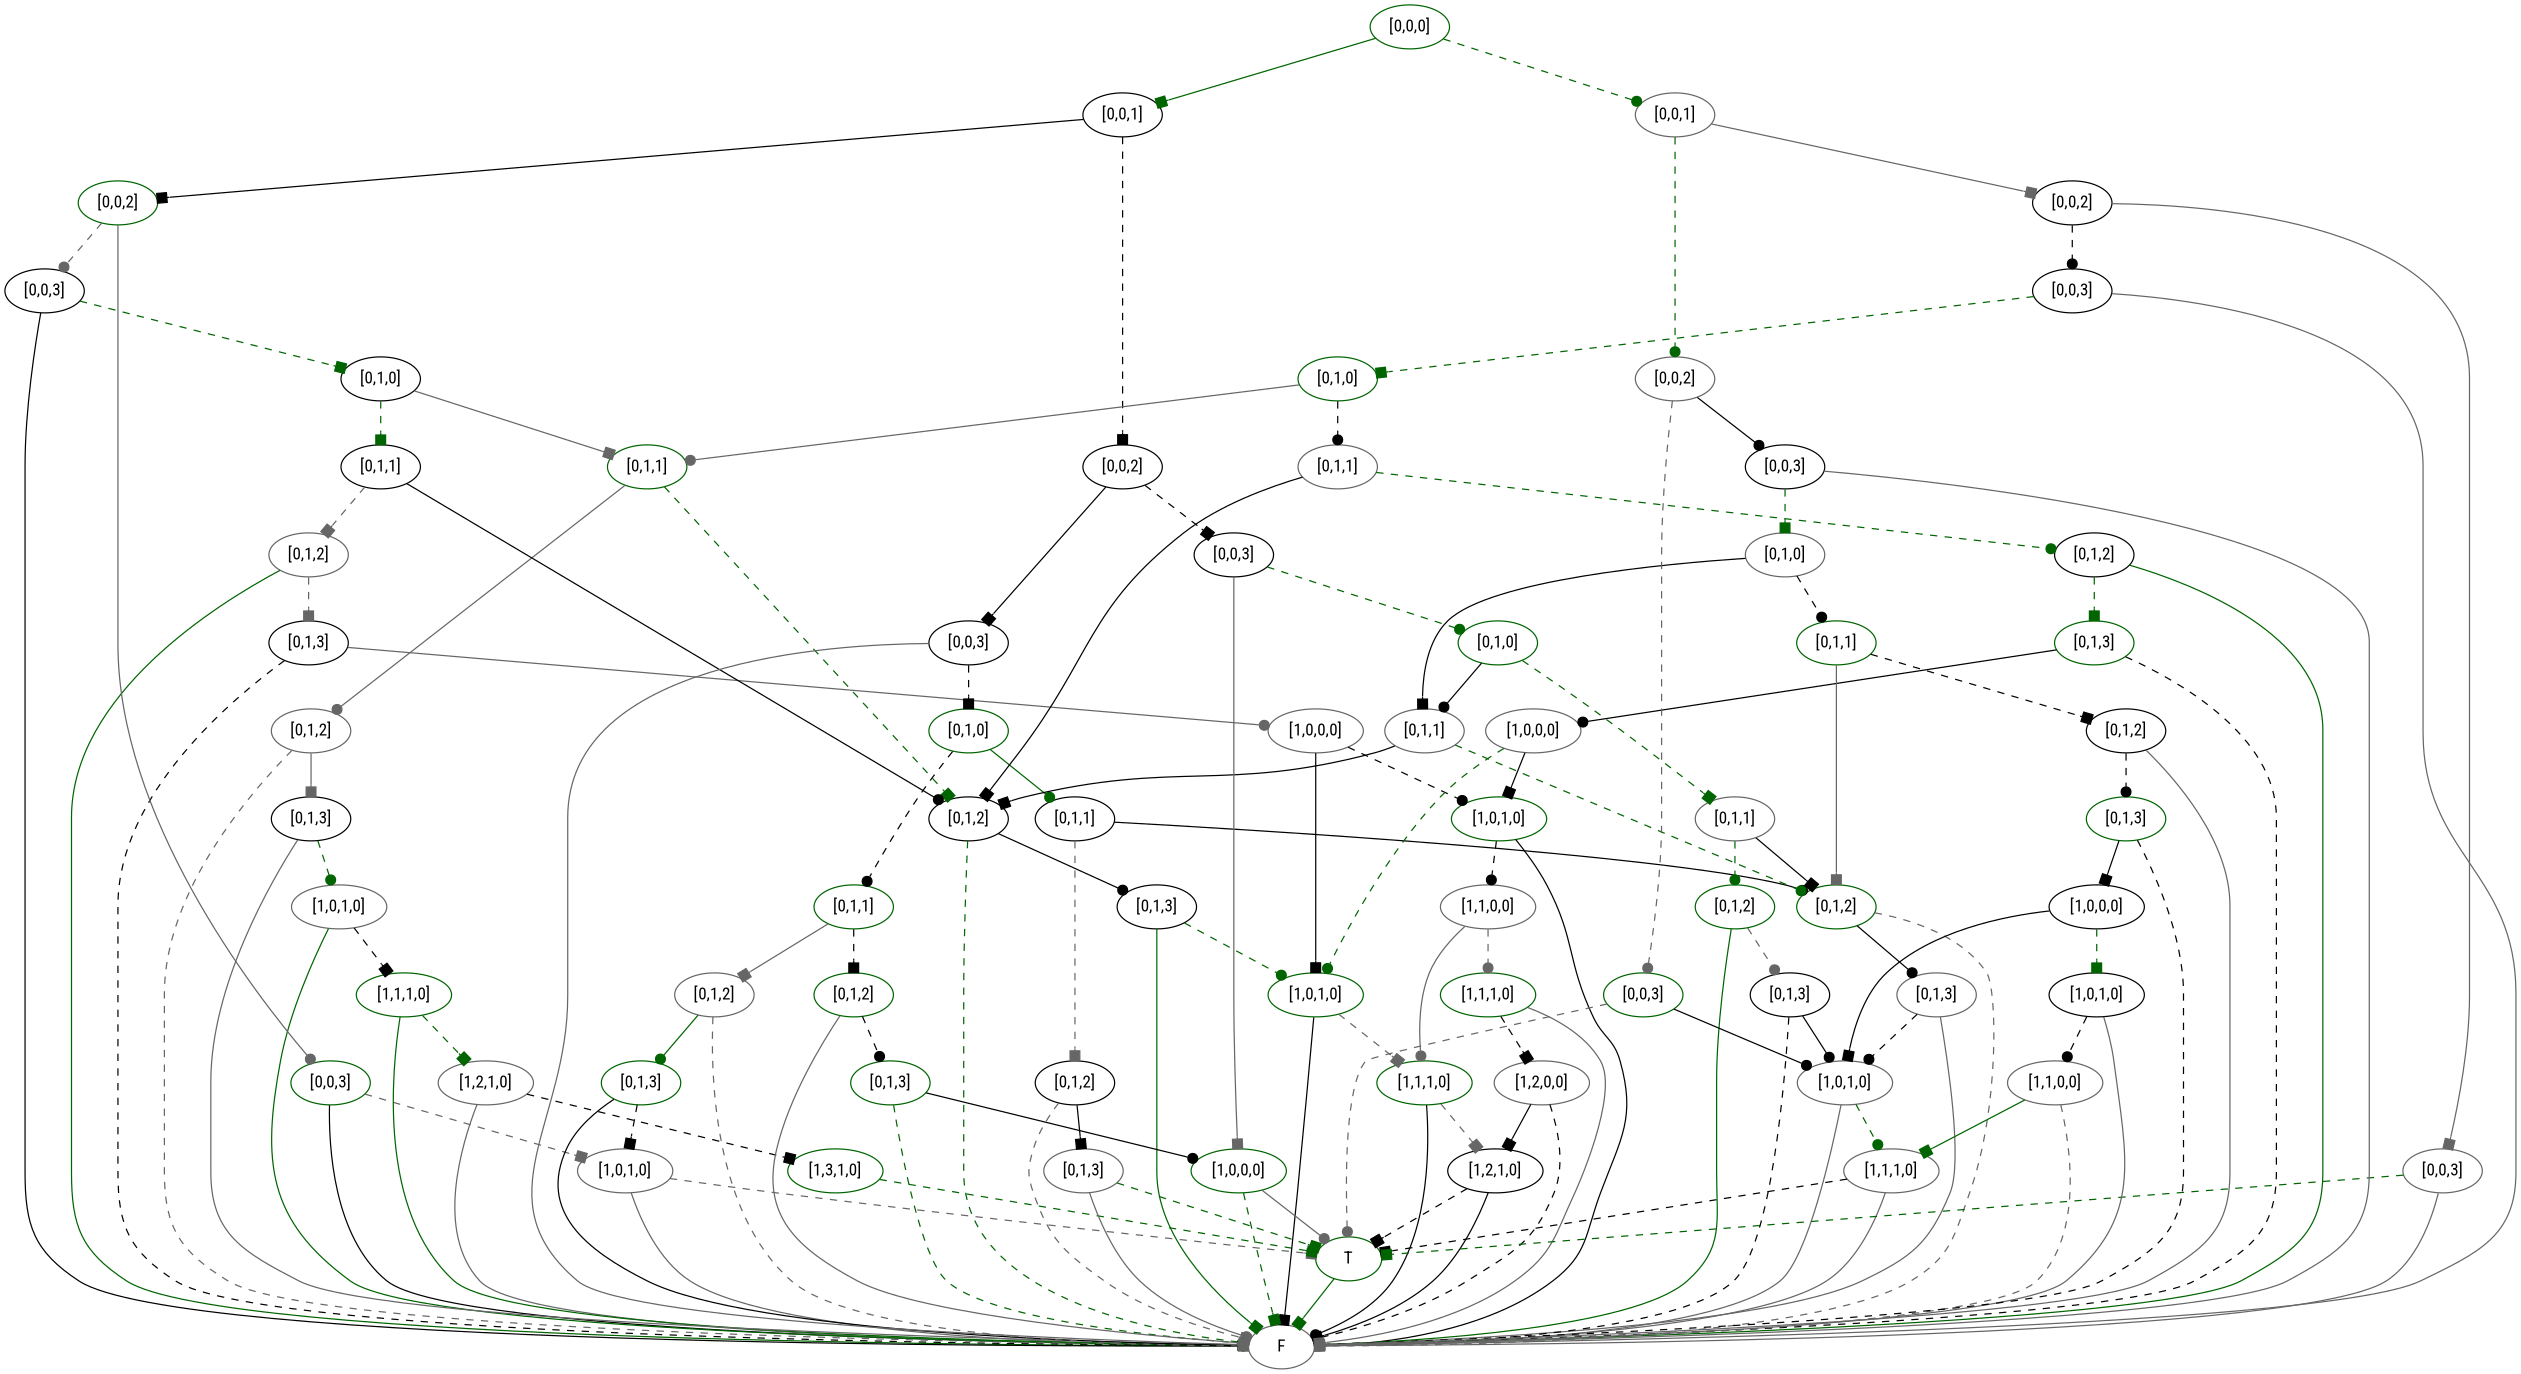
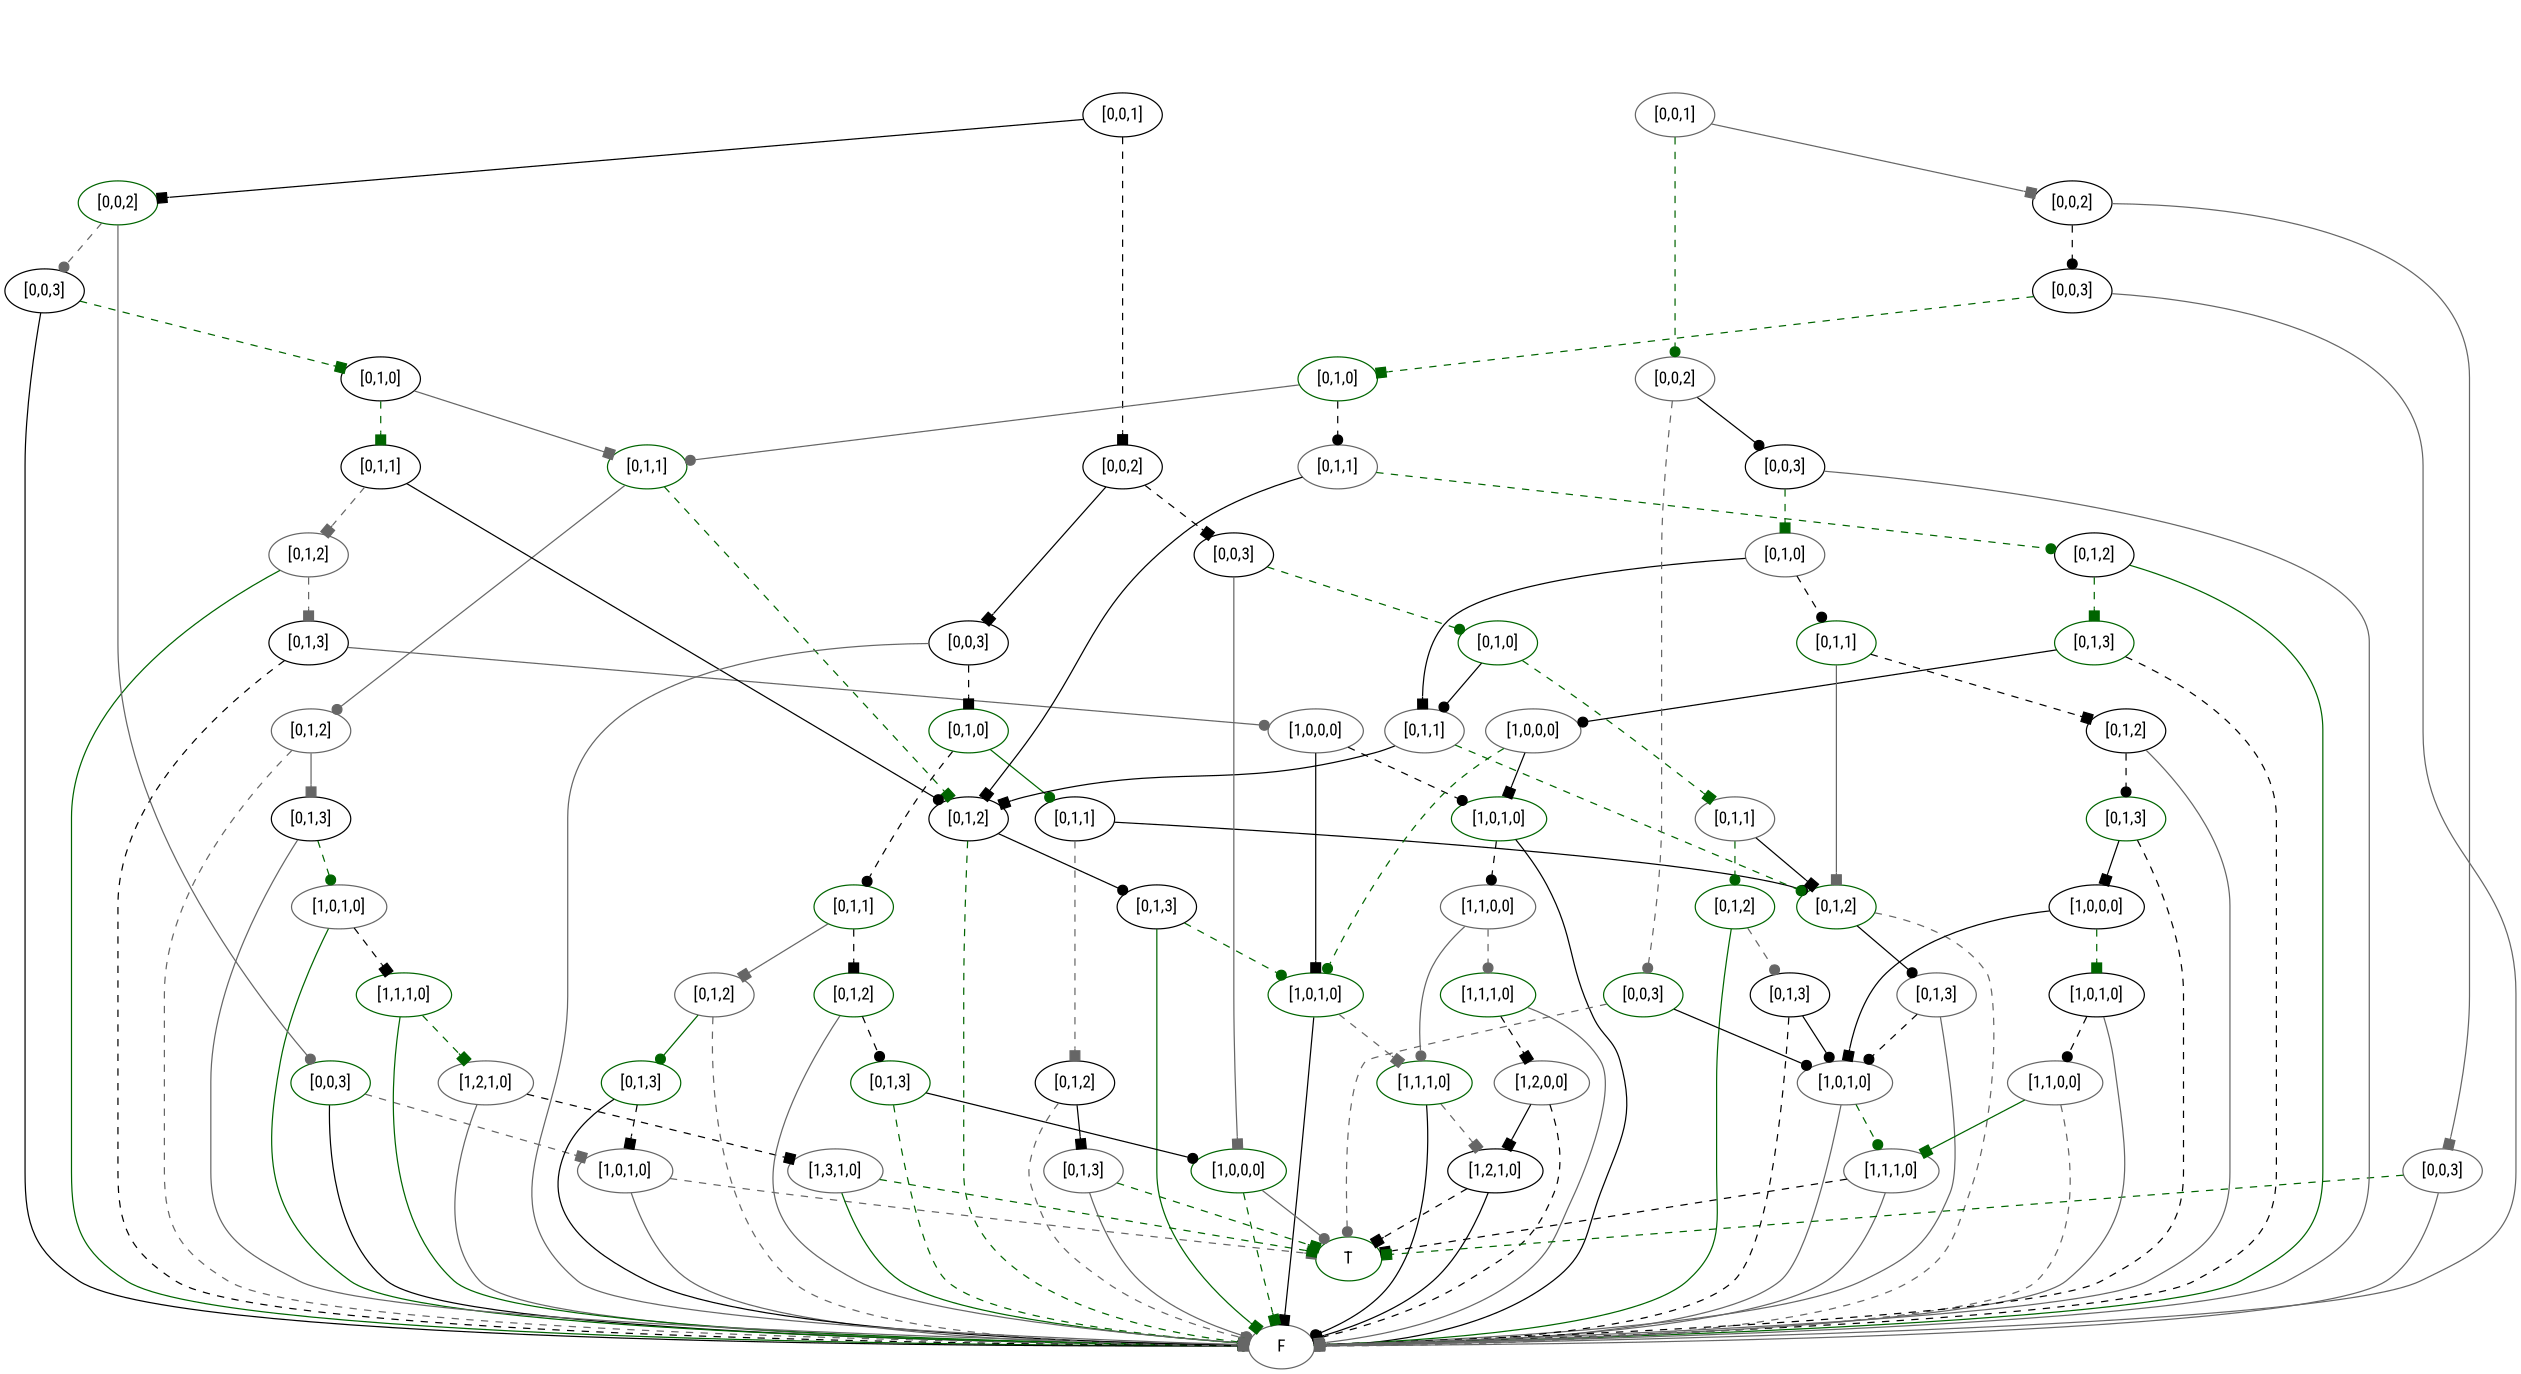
(1410, 27) -> none
(835, 1171) -> (835, 1171)
(1319, 1298) -> (936, 1297)
